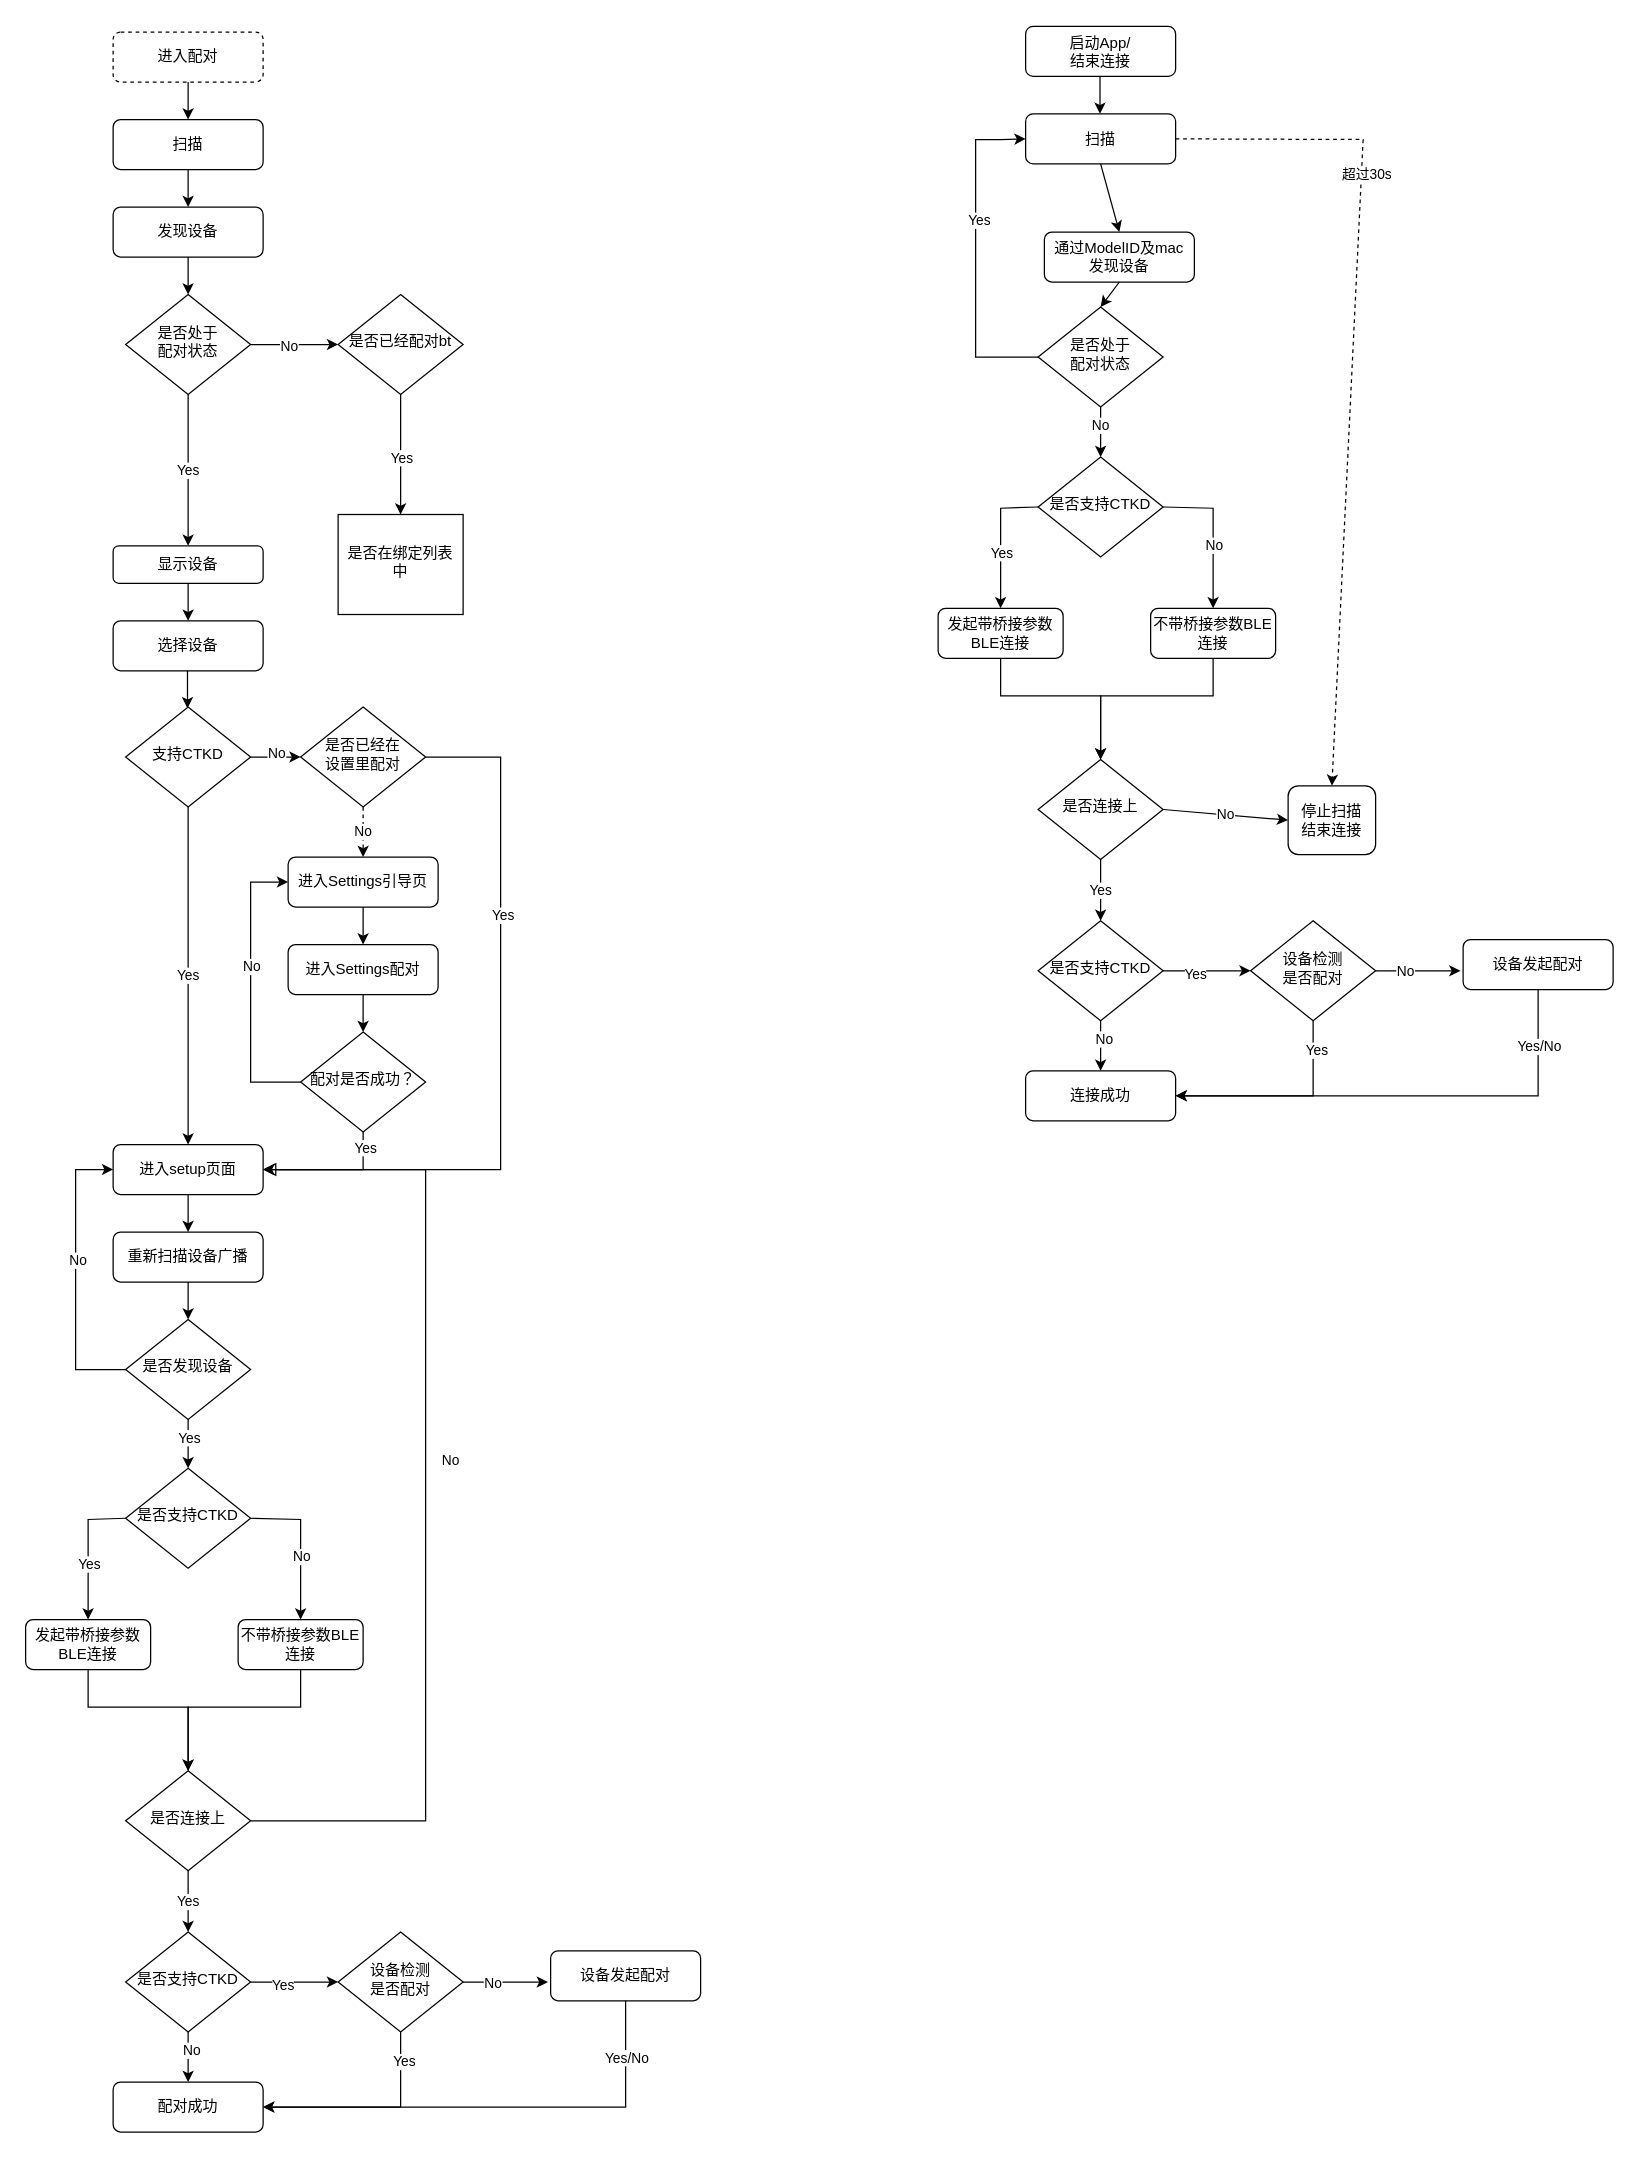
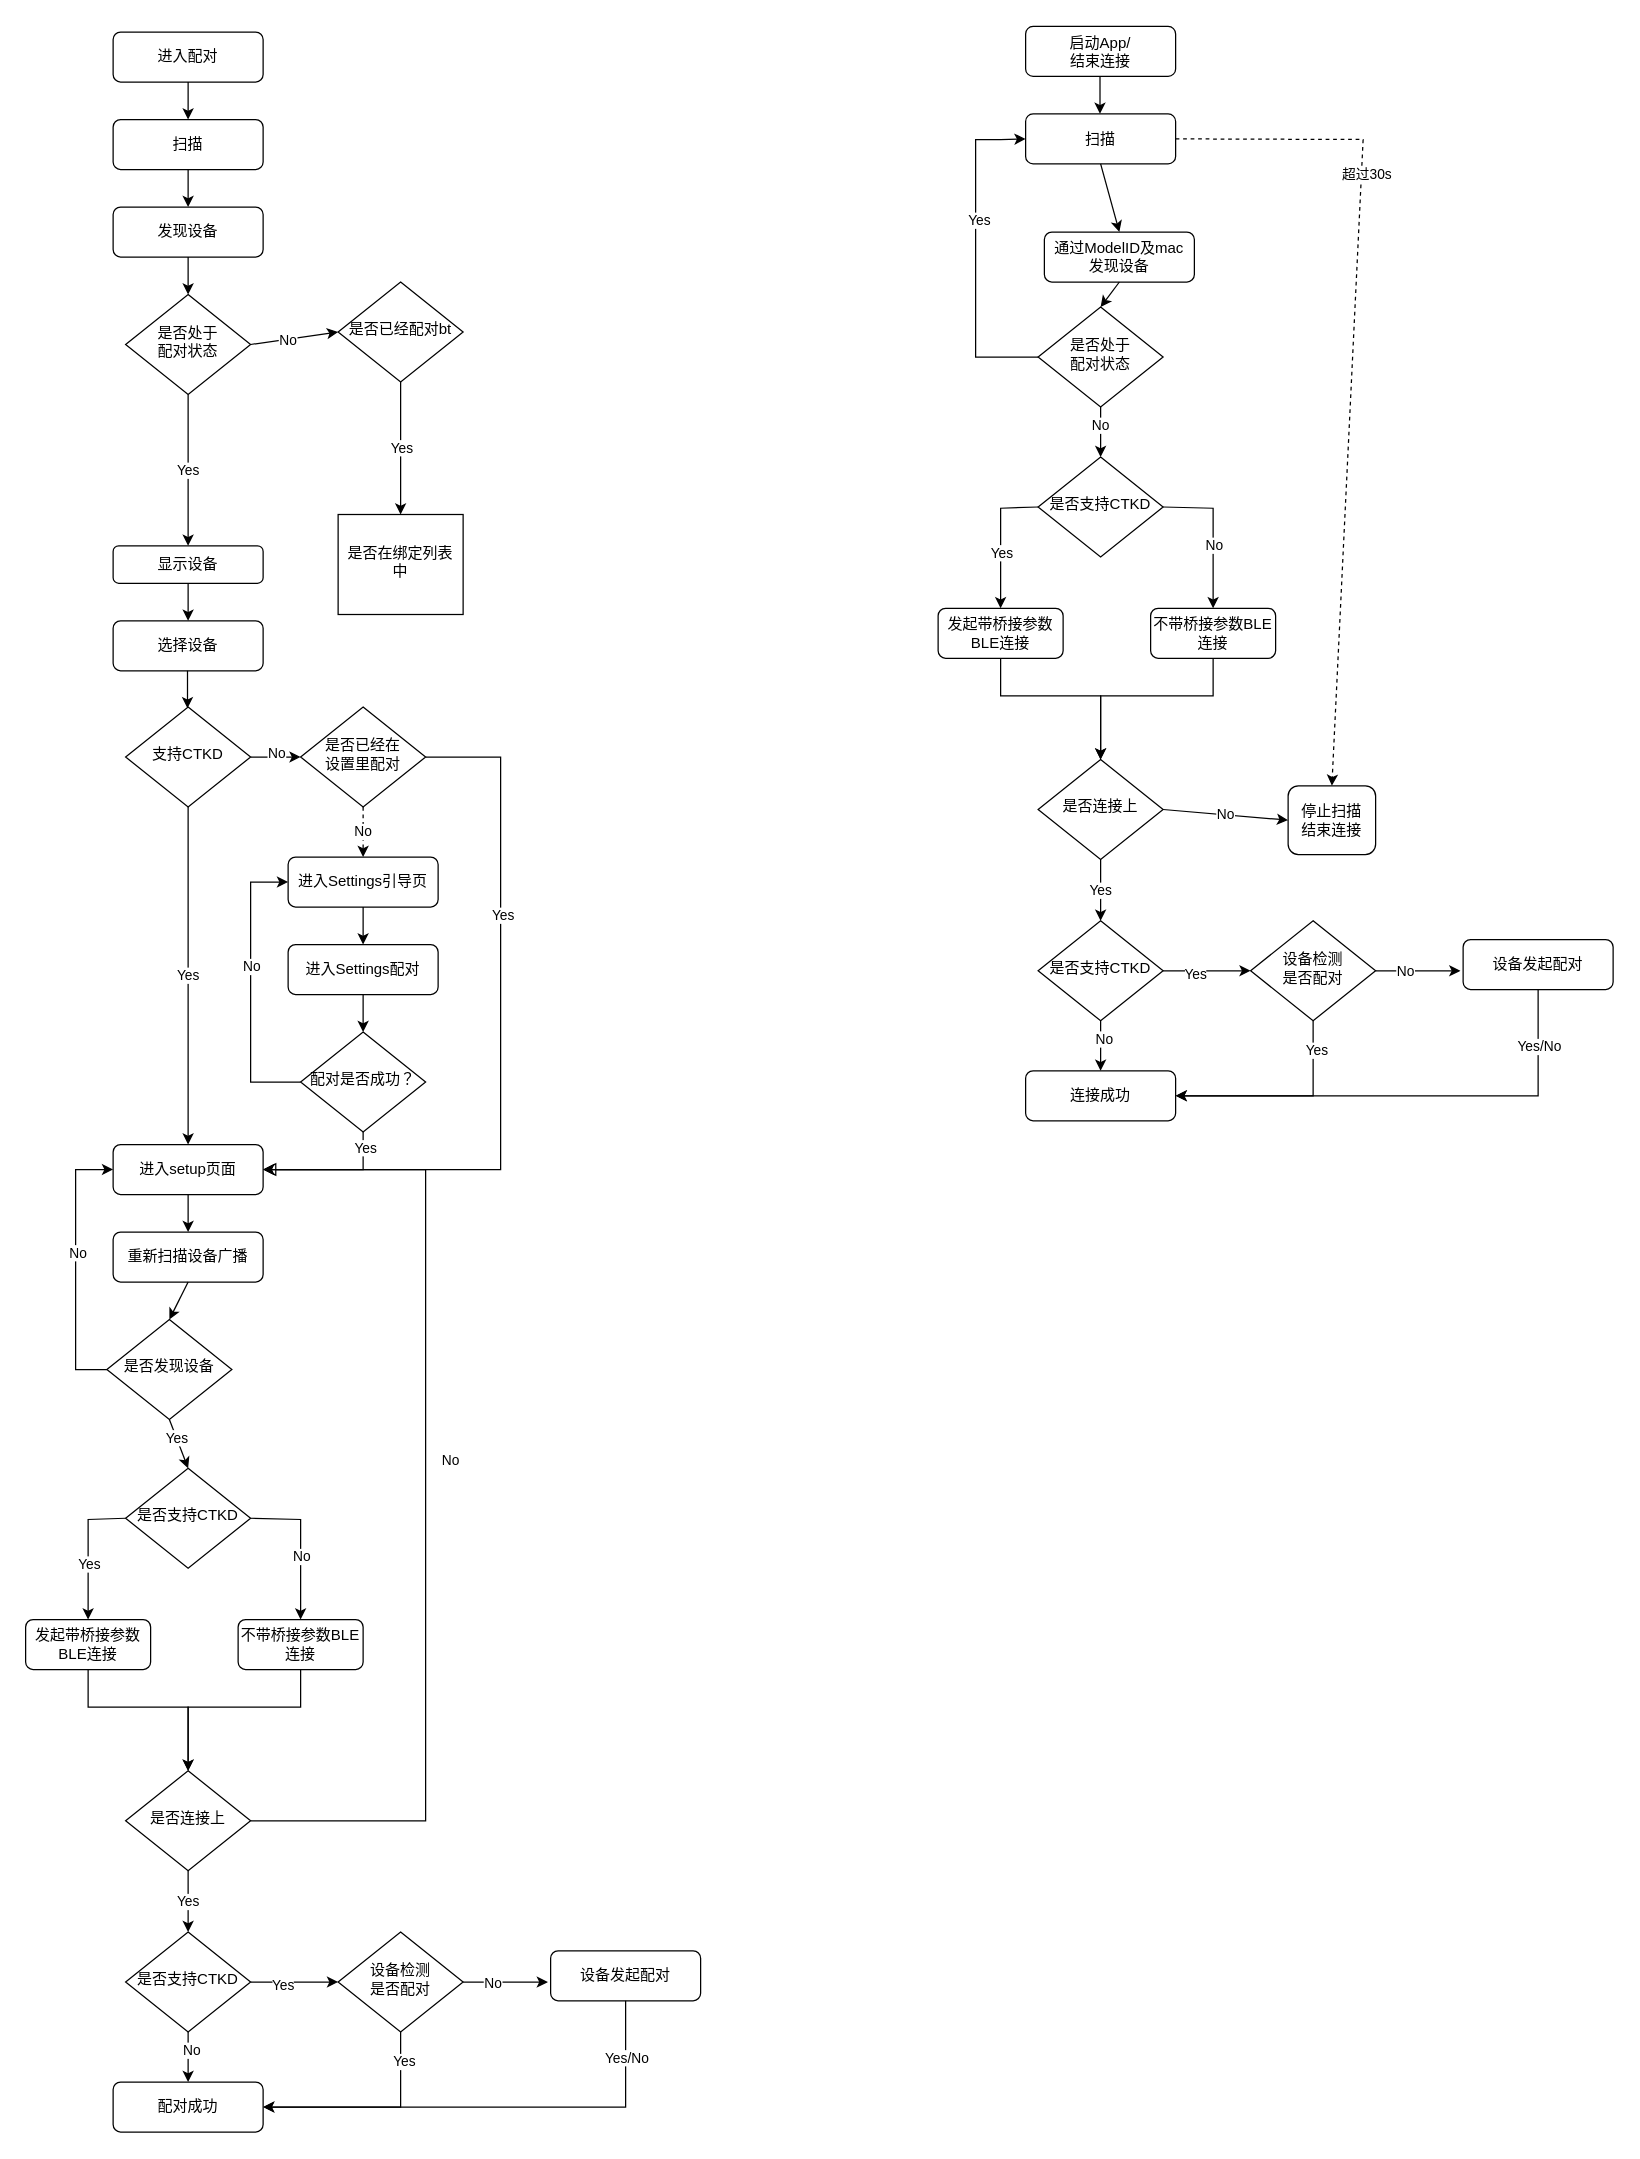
(188, 57) -> (188, 57)
(401, 344) -> (401, 332)
(188, 1369) -> (169, 1369)
